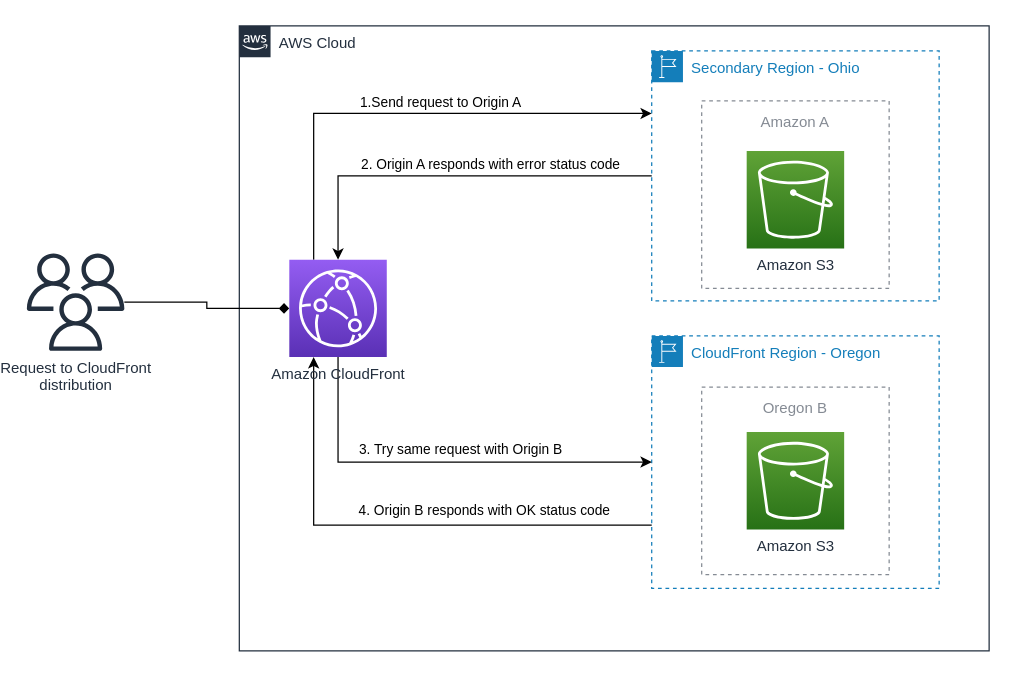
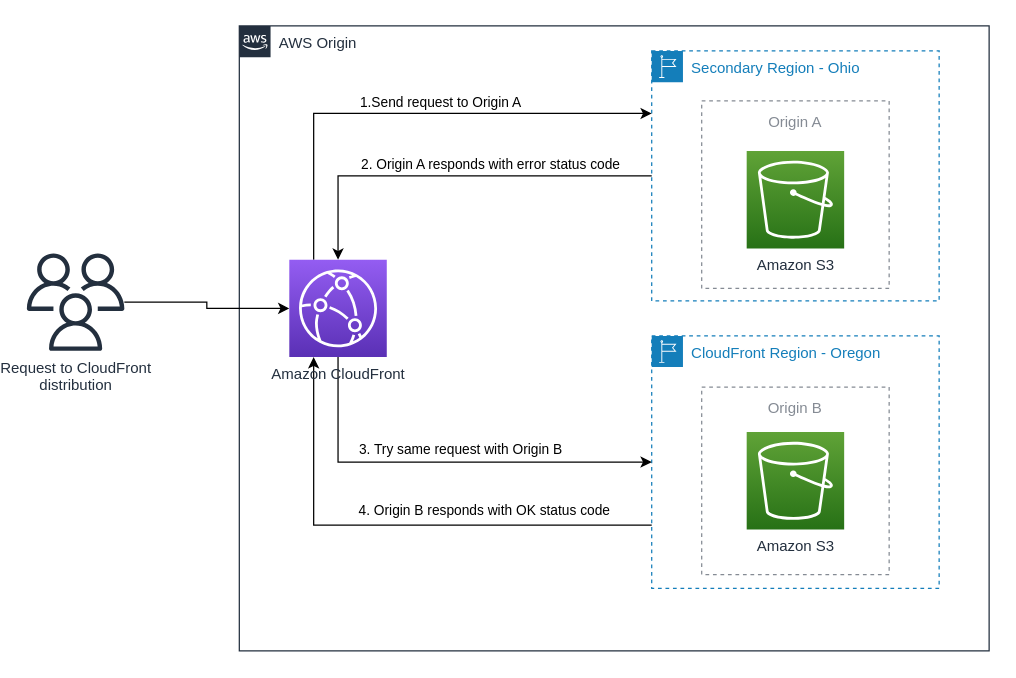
(313, 43) -> (316, 43)
(796, 122) -> (796, 122)
(278, 308) -> (279, 308)
(796, 408) -> (796, 408)
